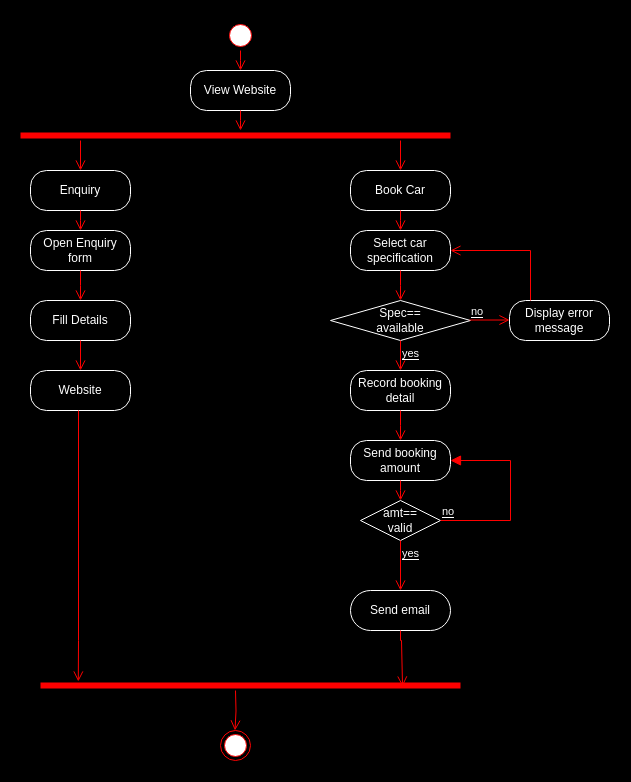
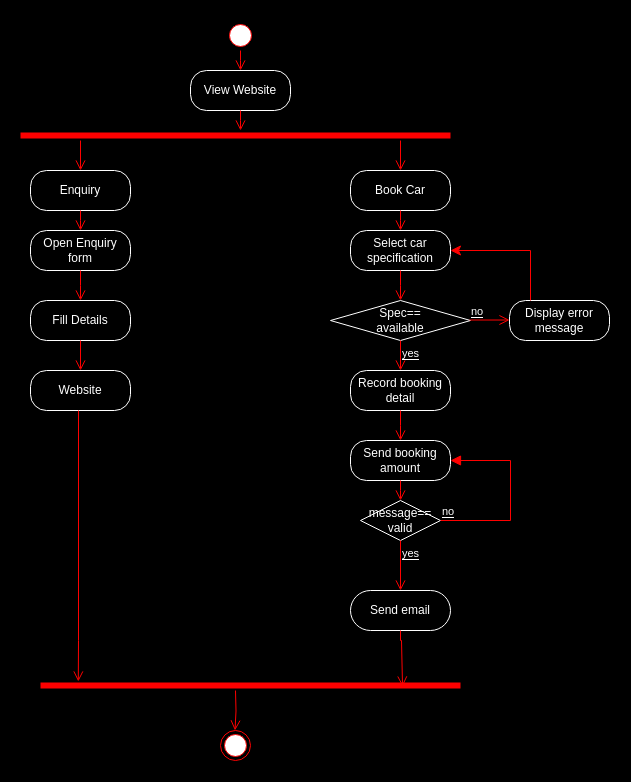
(457, 251) -> (460, 251)
(401, 521) -> (401, 521)
